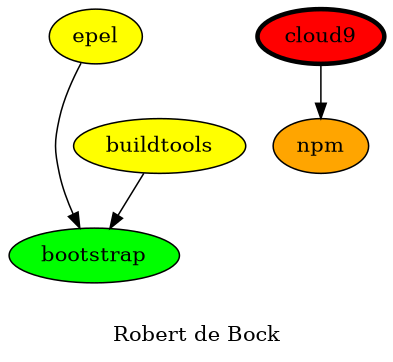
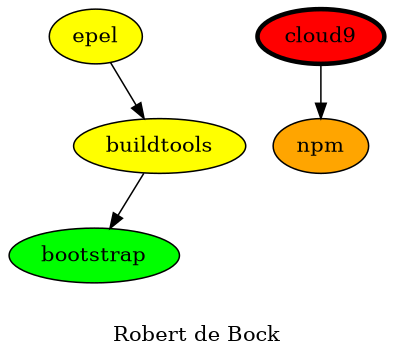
(56, 138) -> (123, 84)
